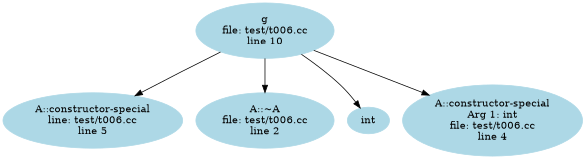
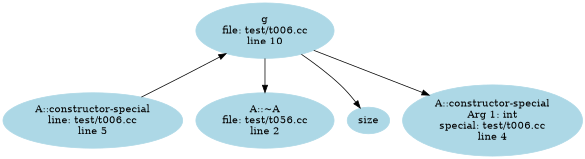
(181, 72) -> (181, 77)
(265, 120) -> (265, 120)
(368, 120) -> (368, 120)
(493, 120) -> (493, 120)
